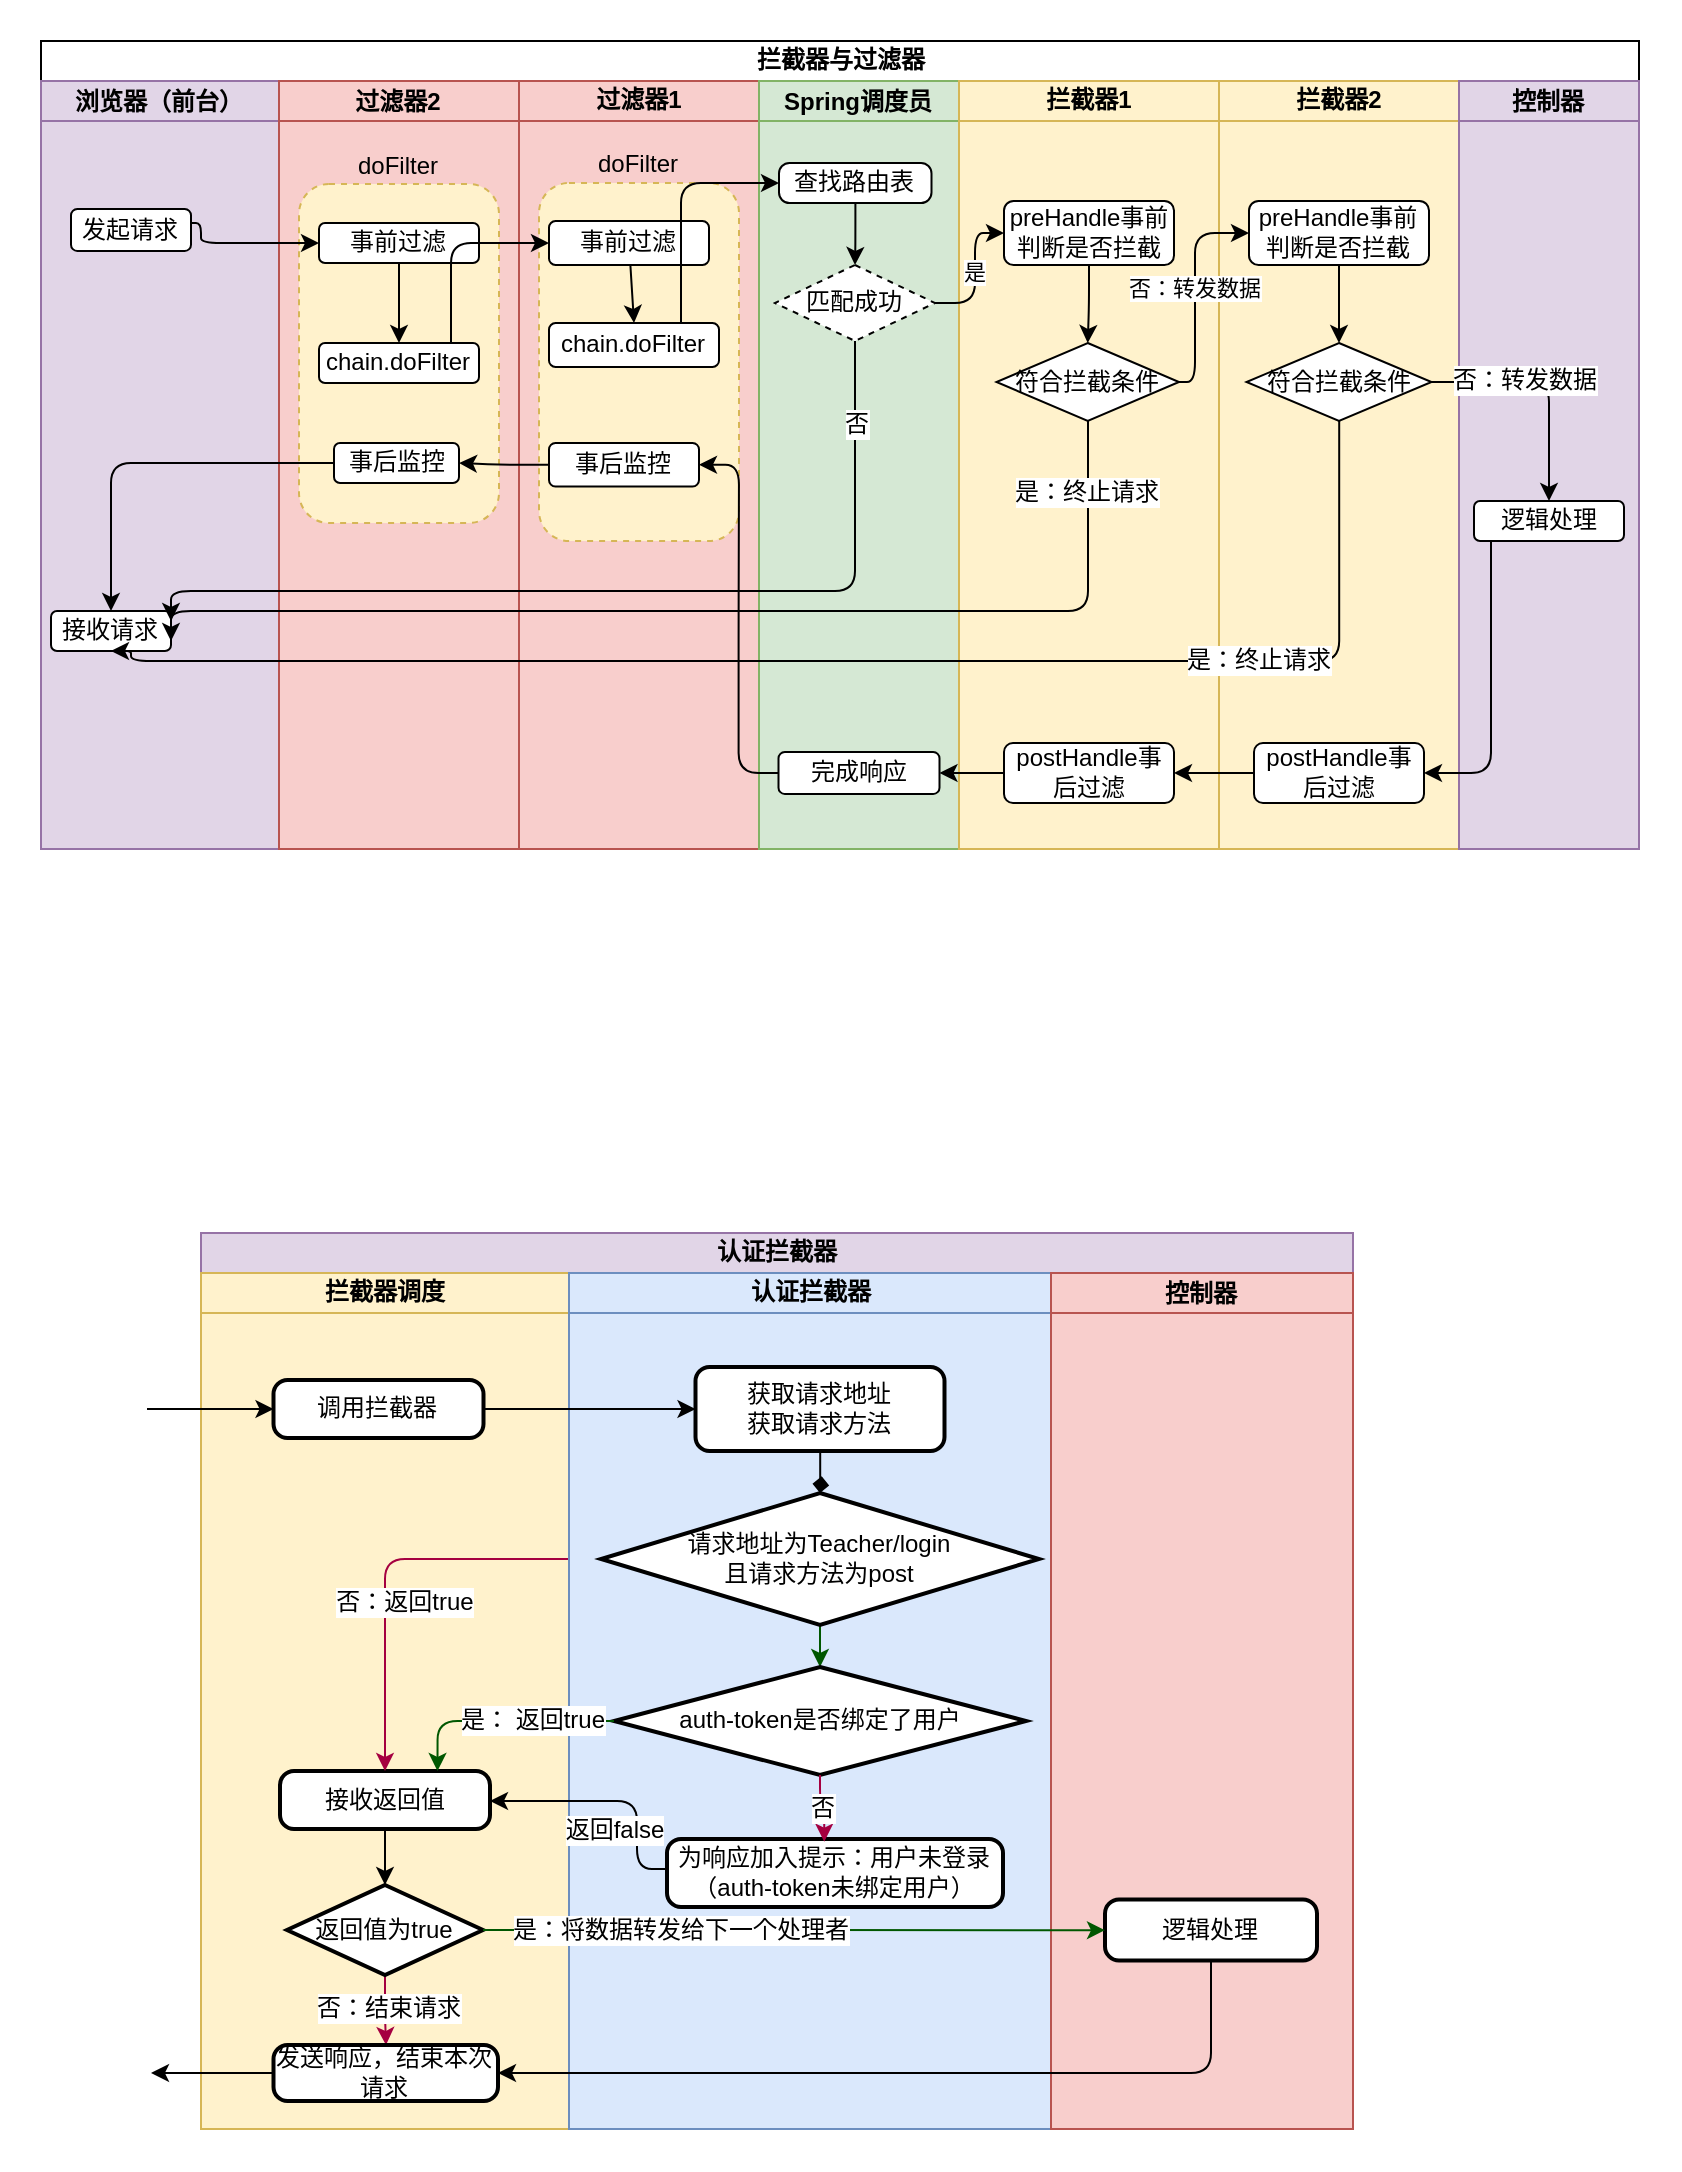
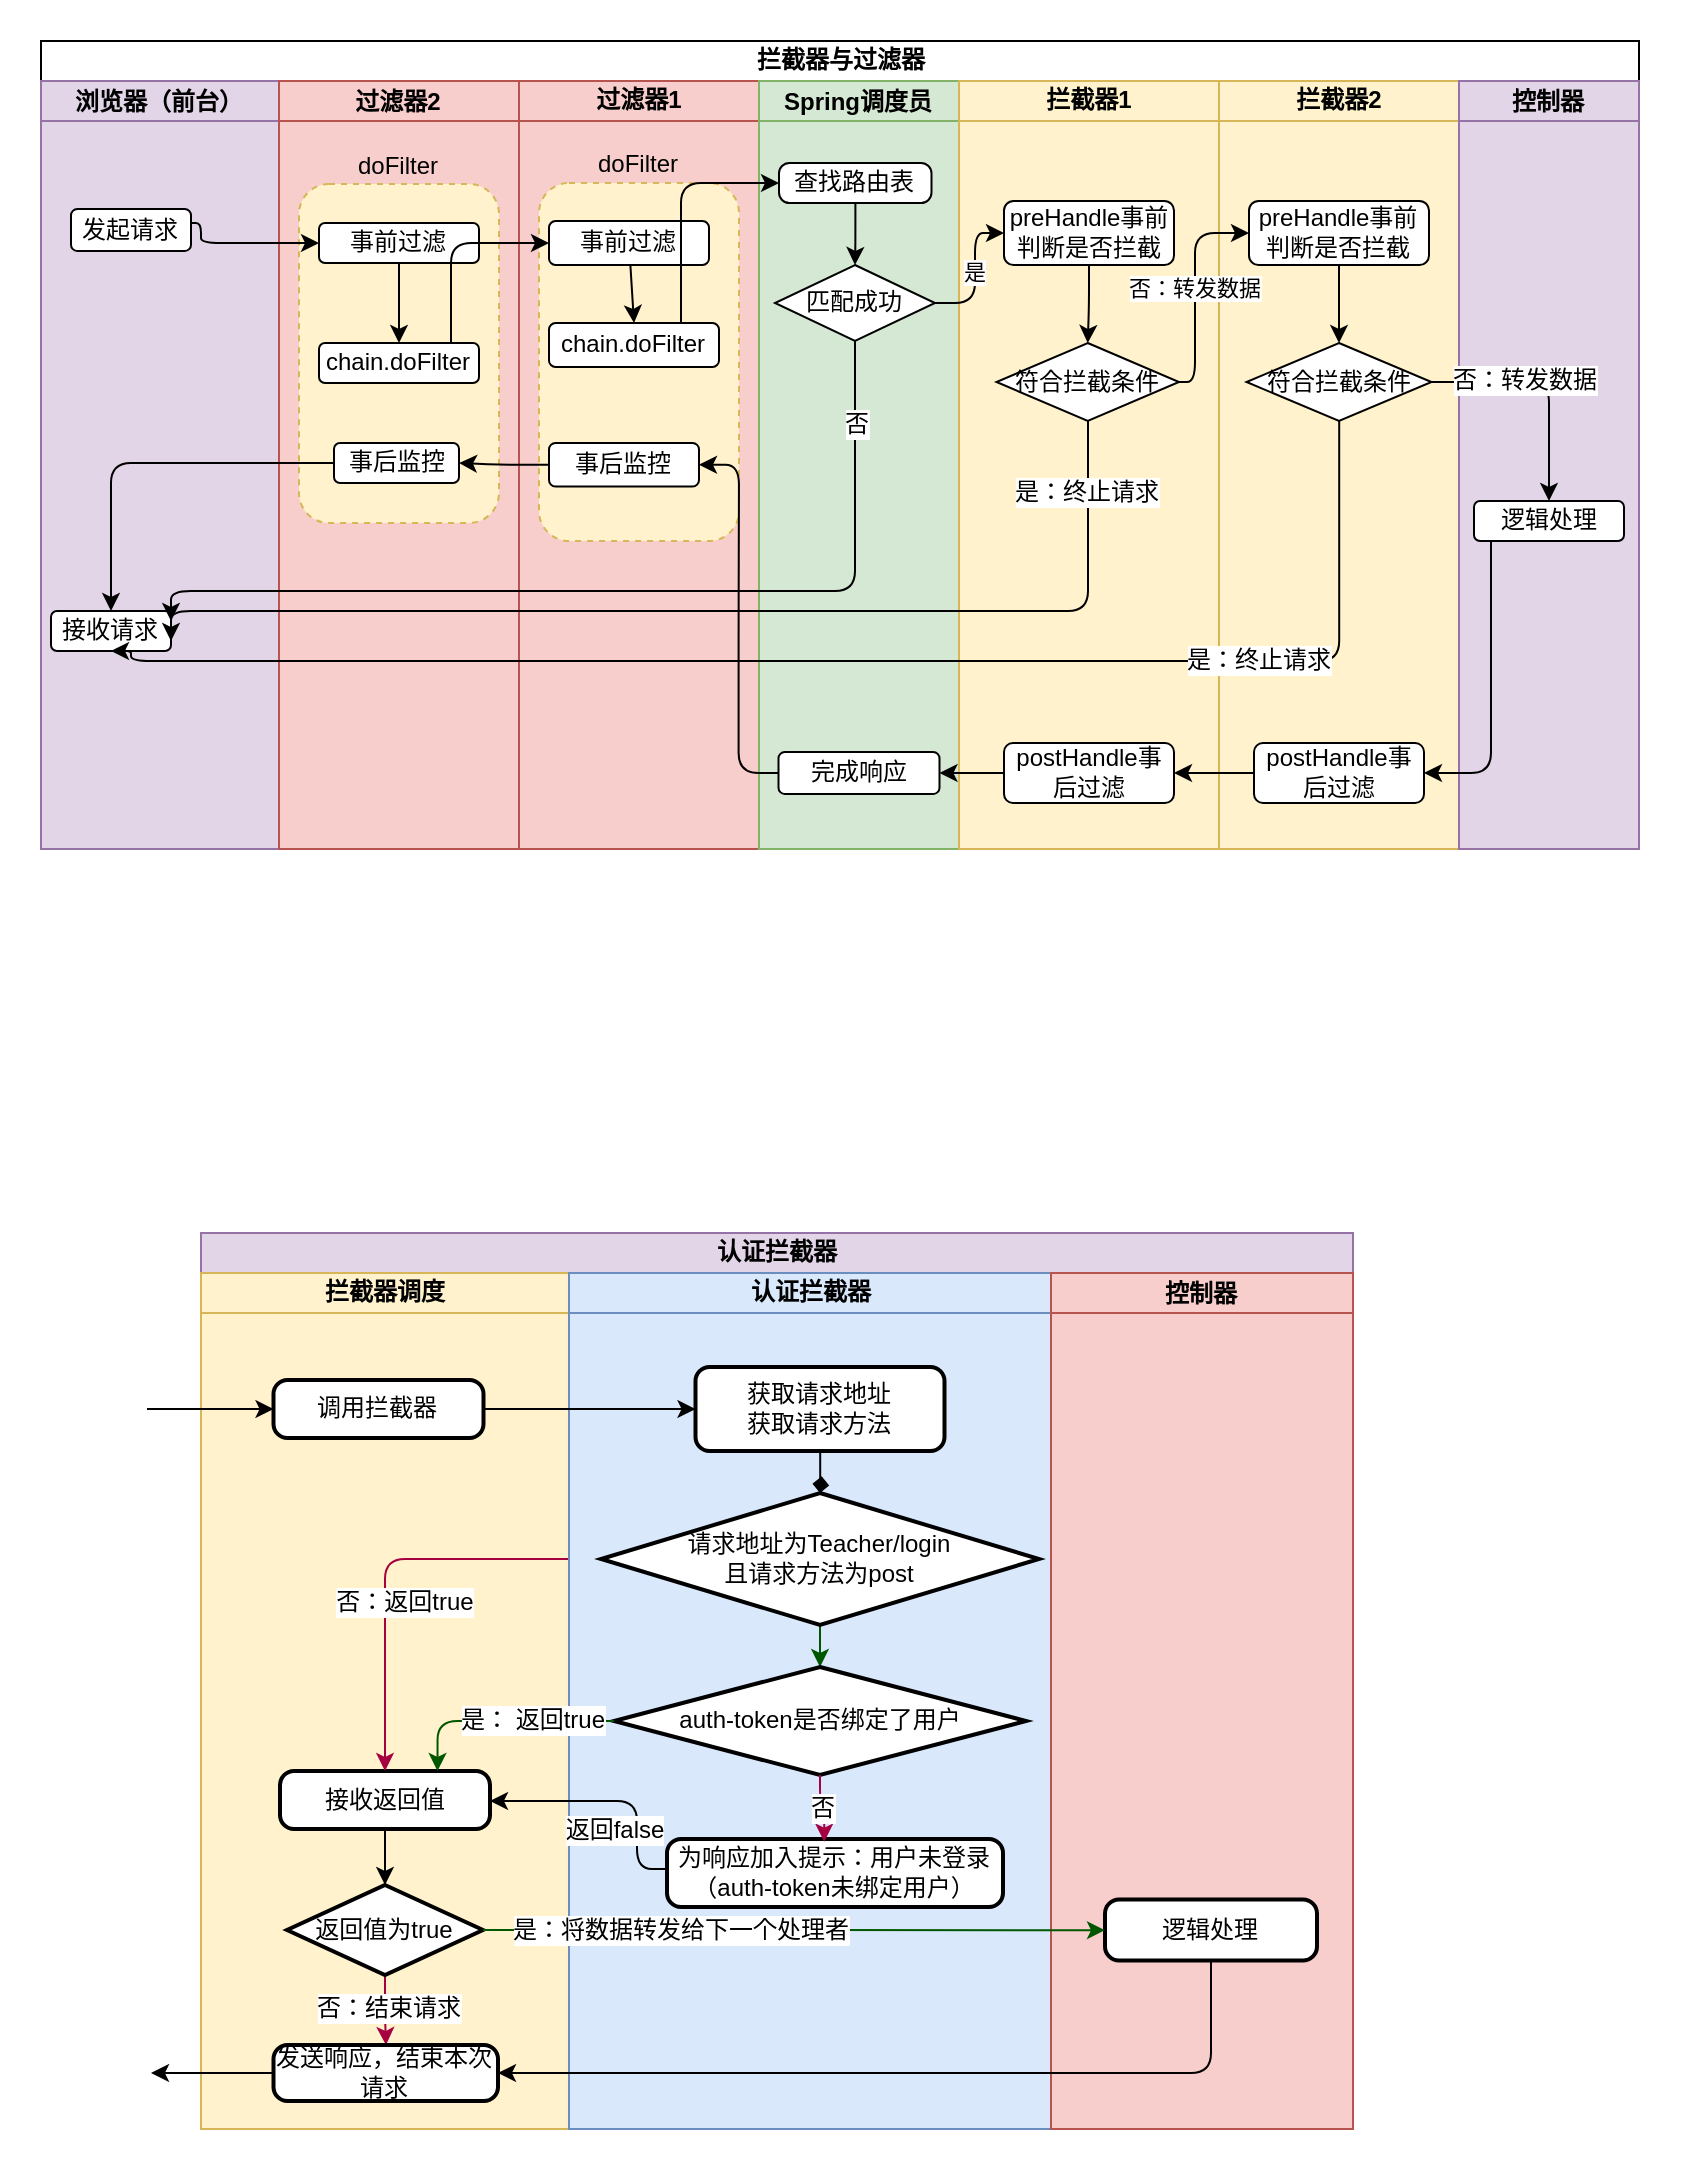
(855, 303) -> (855, 303)
